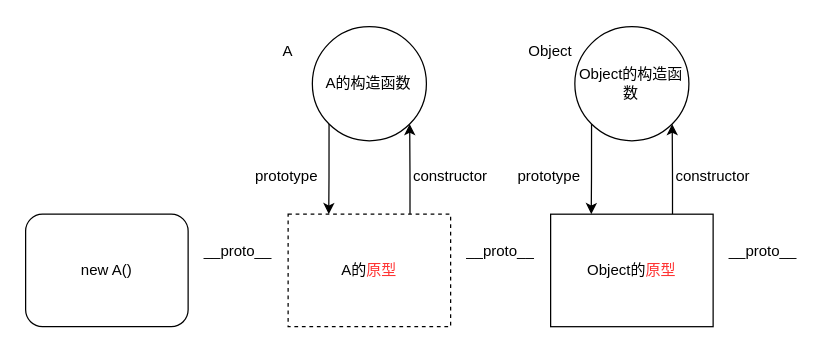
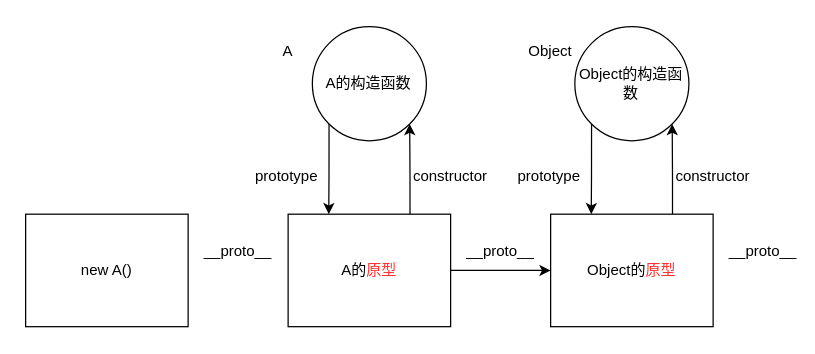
(107, 270) -> (107, 270)
(369, 270) -> (369, 270)
none -> (497, 270)
